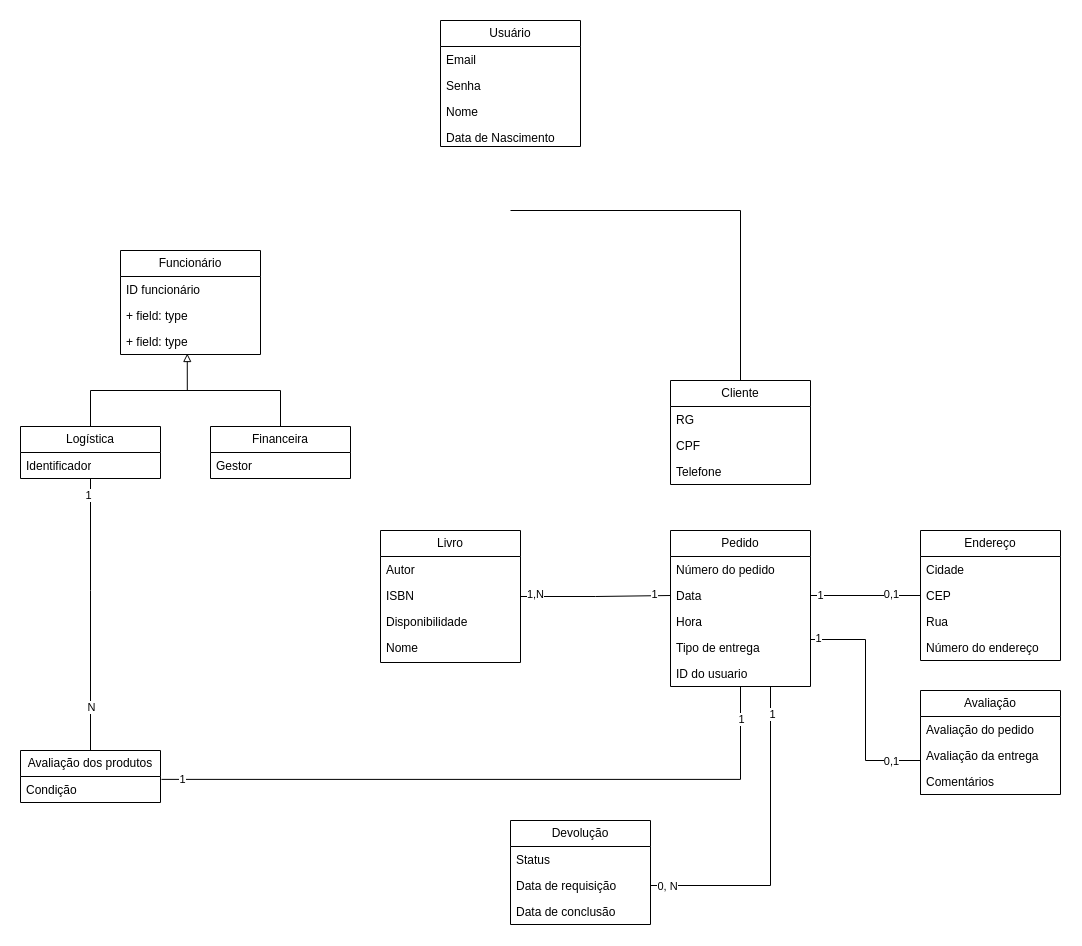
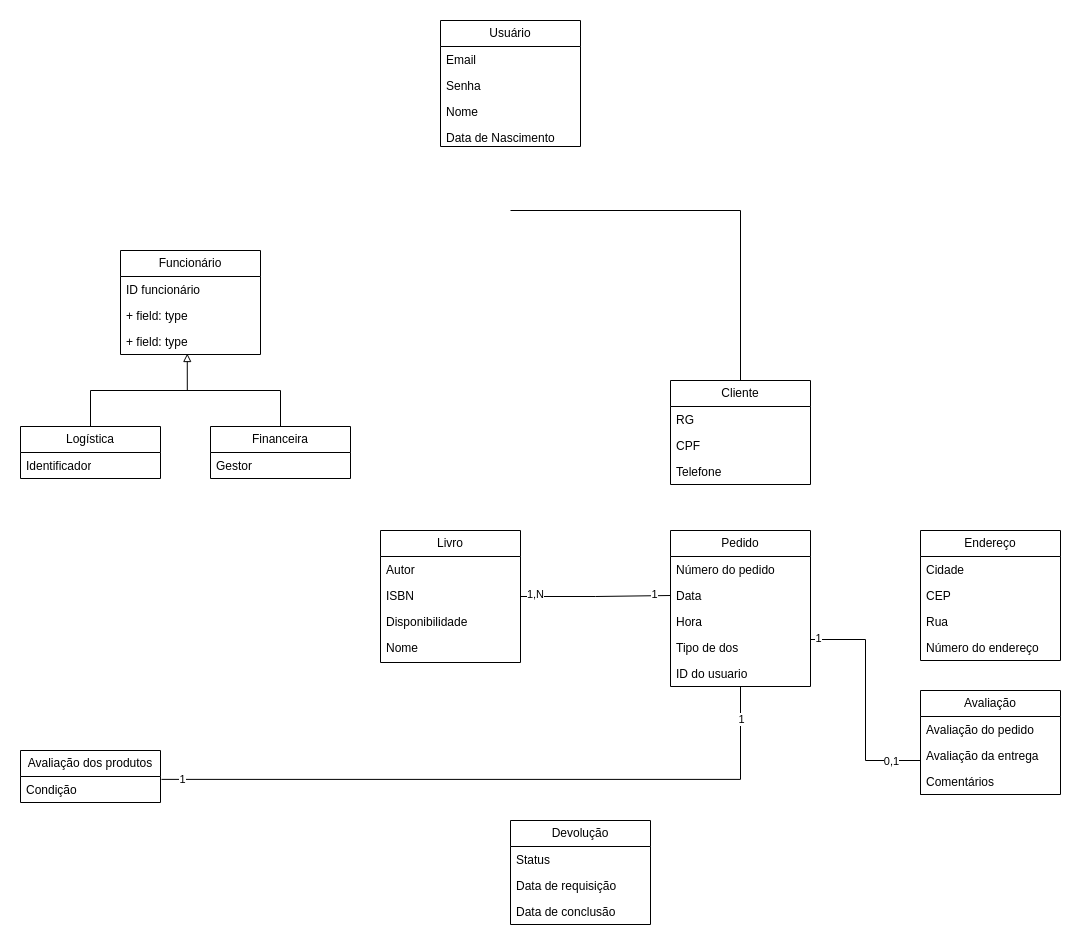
(866, 596) -> none
(91, 614) -> none
(722, 649) -> (709, 649)
(771, 846) -> none
